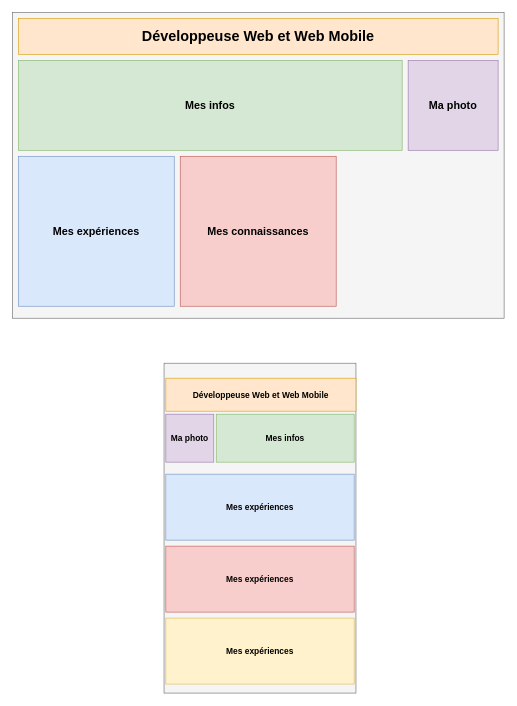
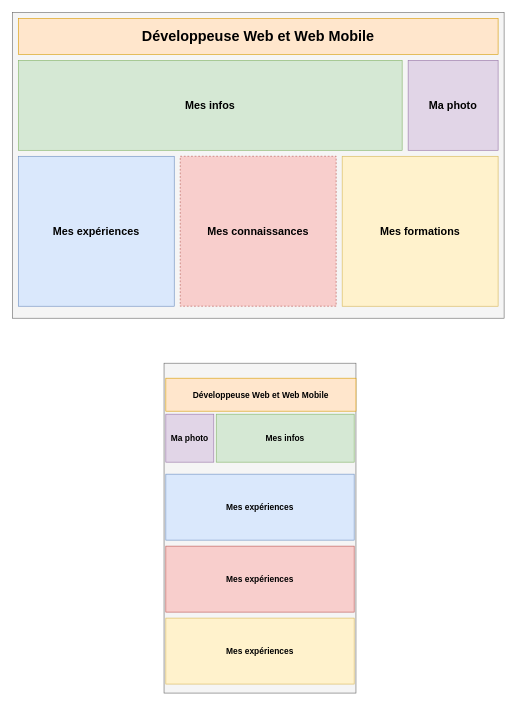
(258, 231) -> (258, 231)
none -> (420, 231)
